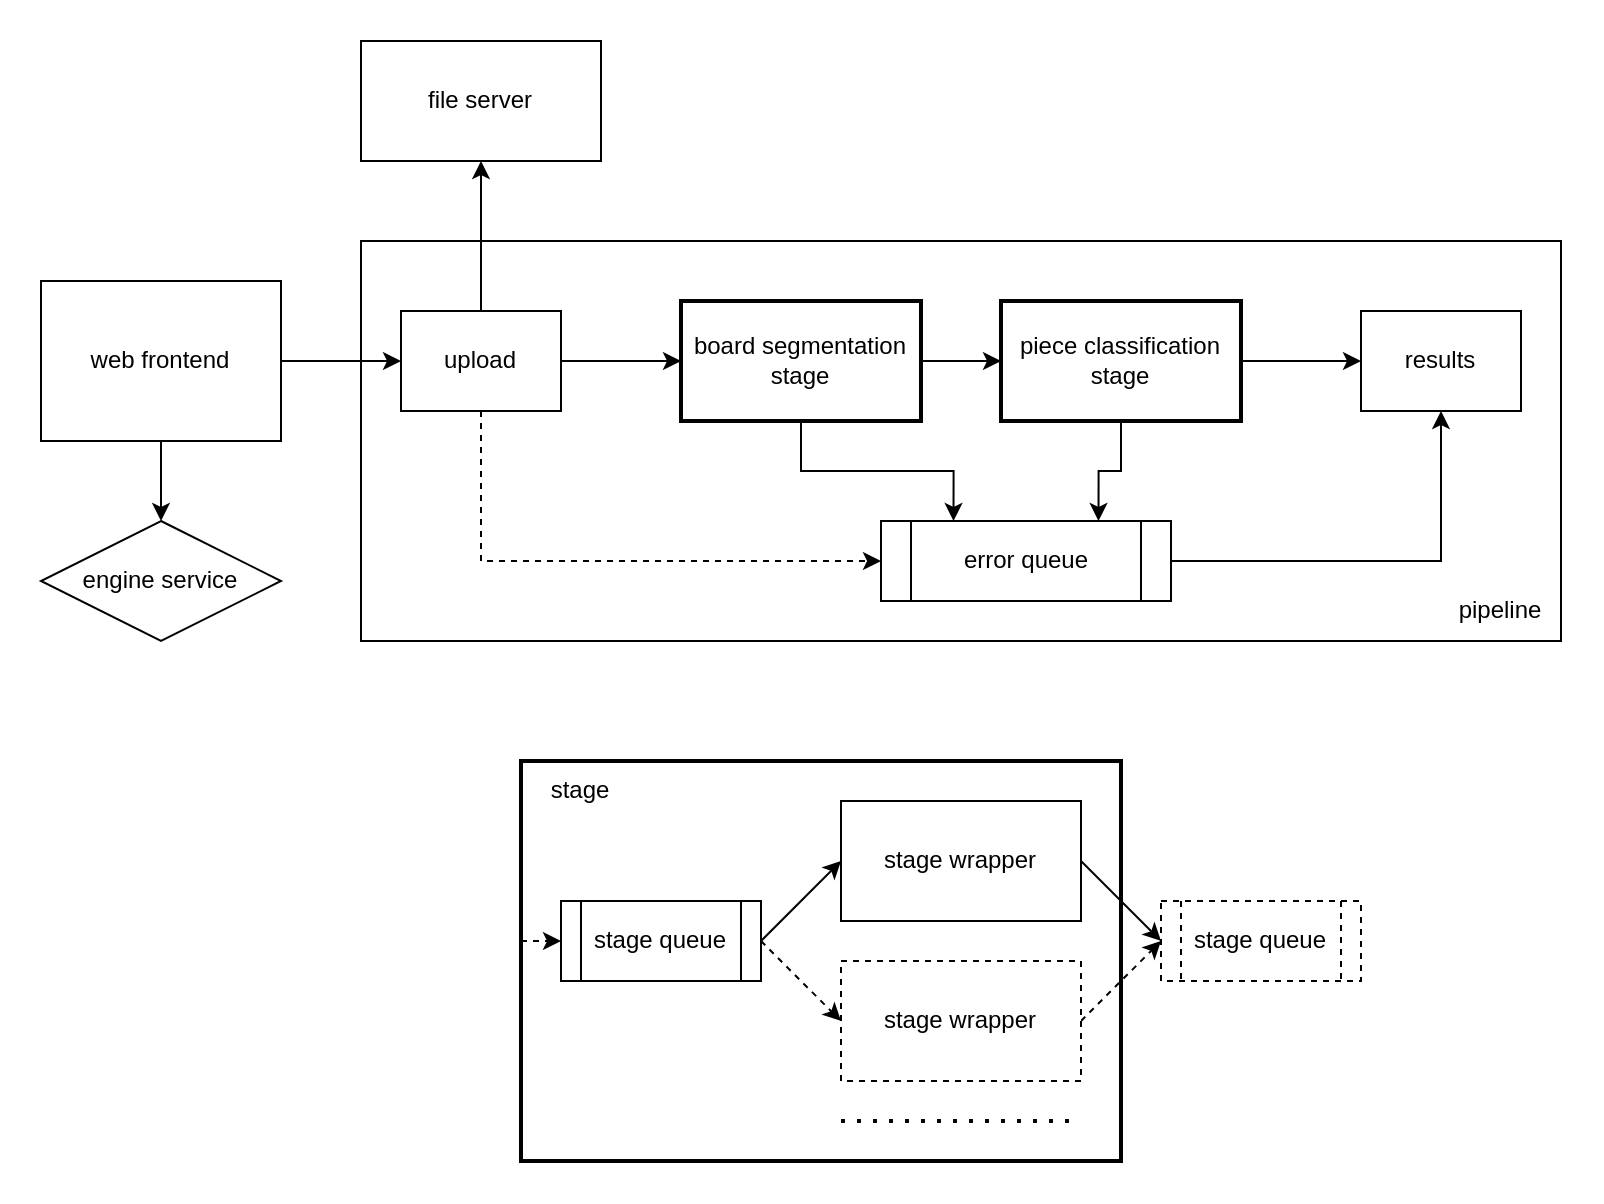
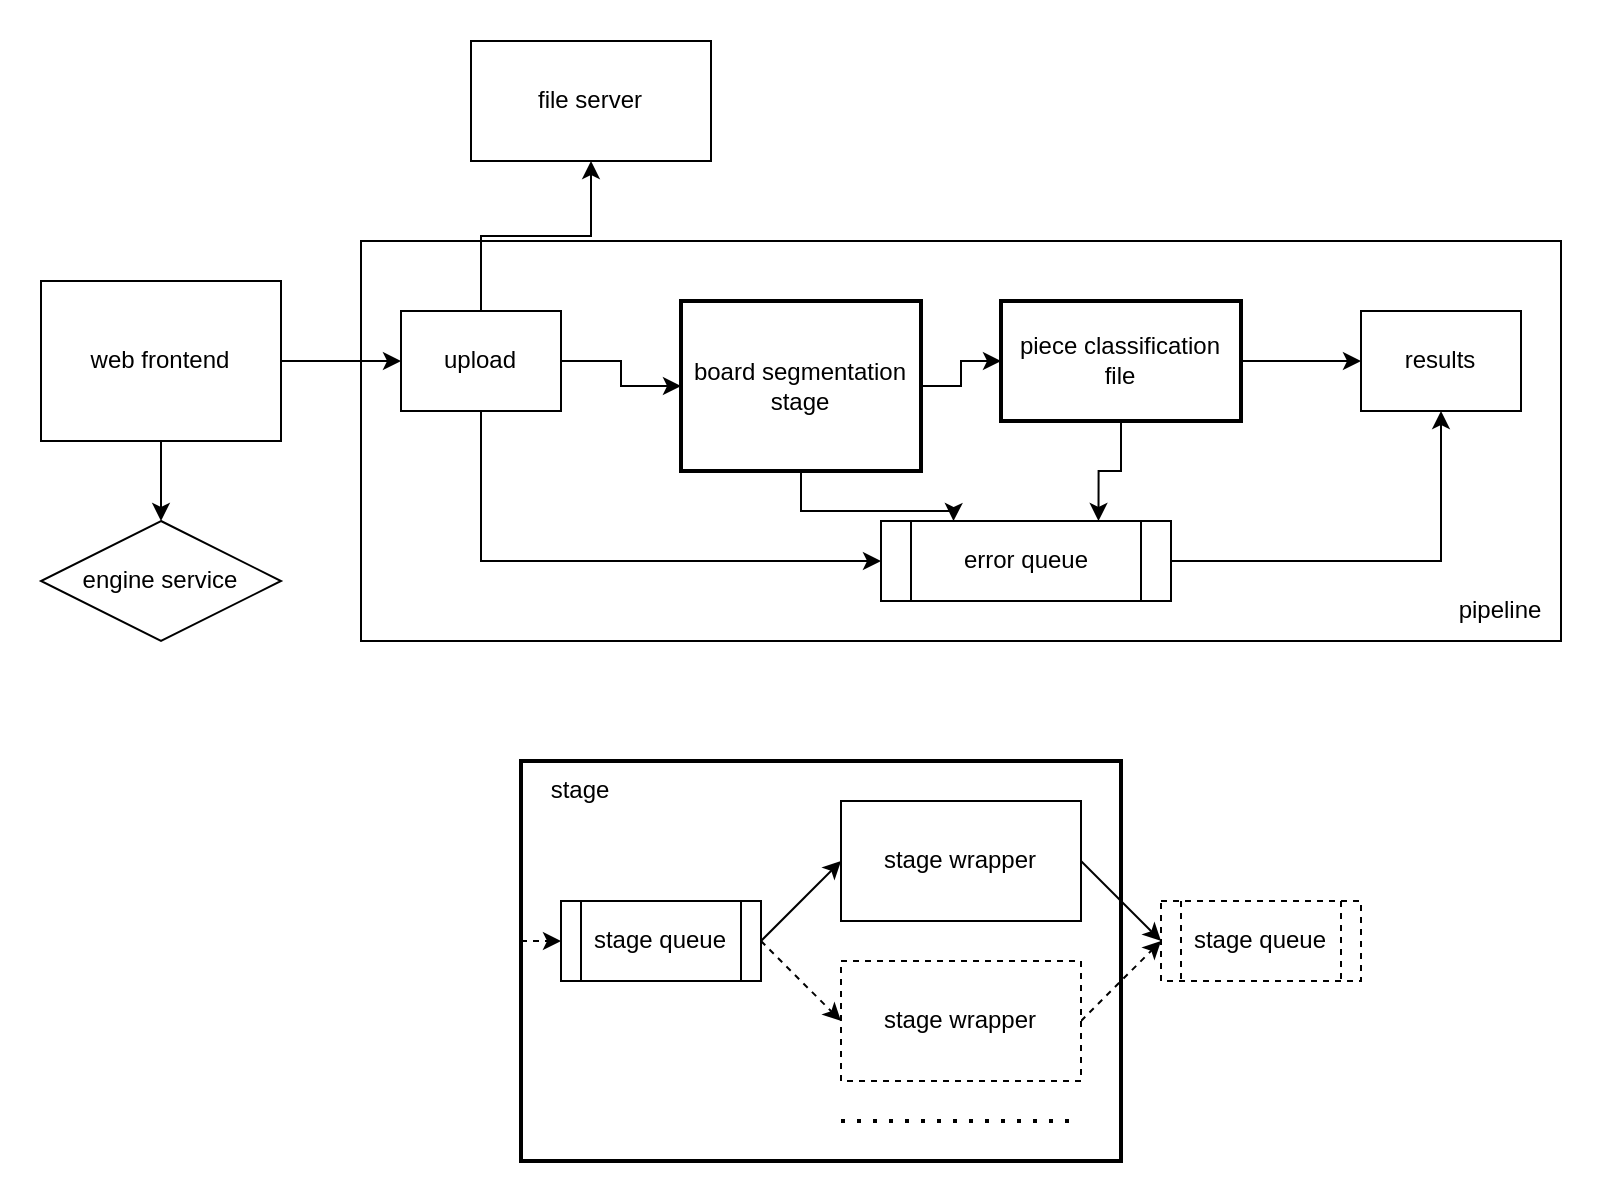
(481, 101) -> (591, 101)
(801, 361) -> (801, 386)
(1121, 361) -> (1121, 361)
(601, 561) -> (601, 561)
